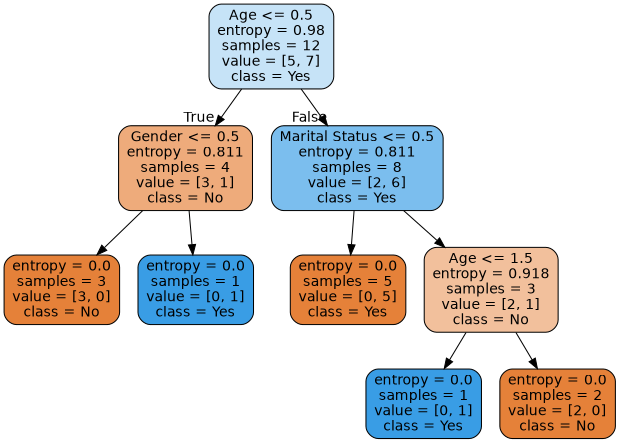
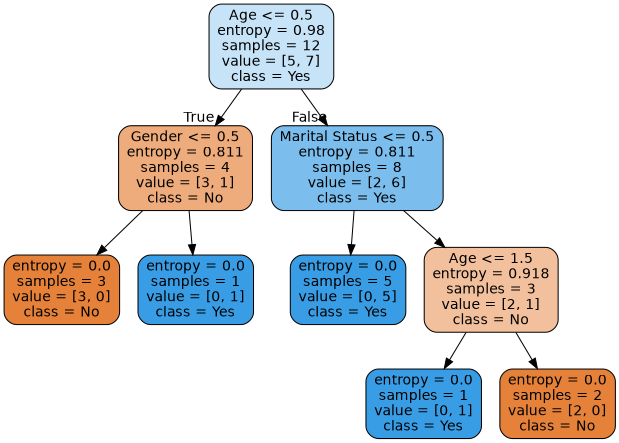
(348, 290) -> (348, 290)
